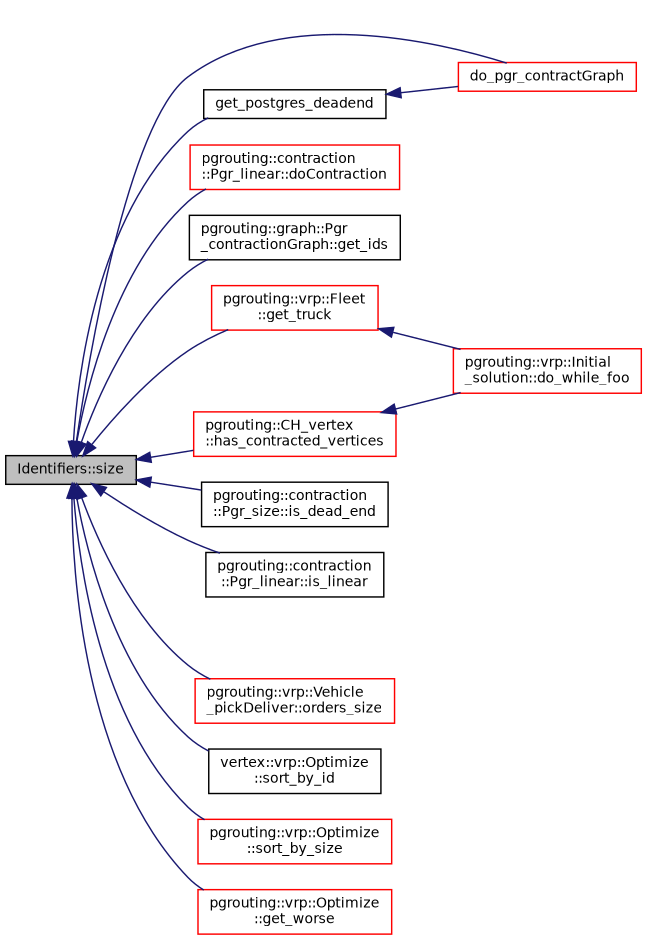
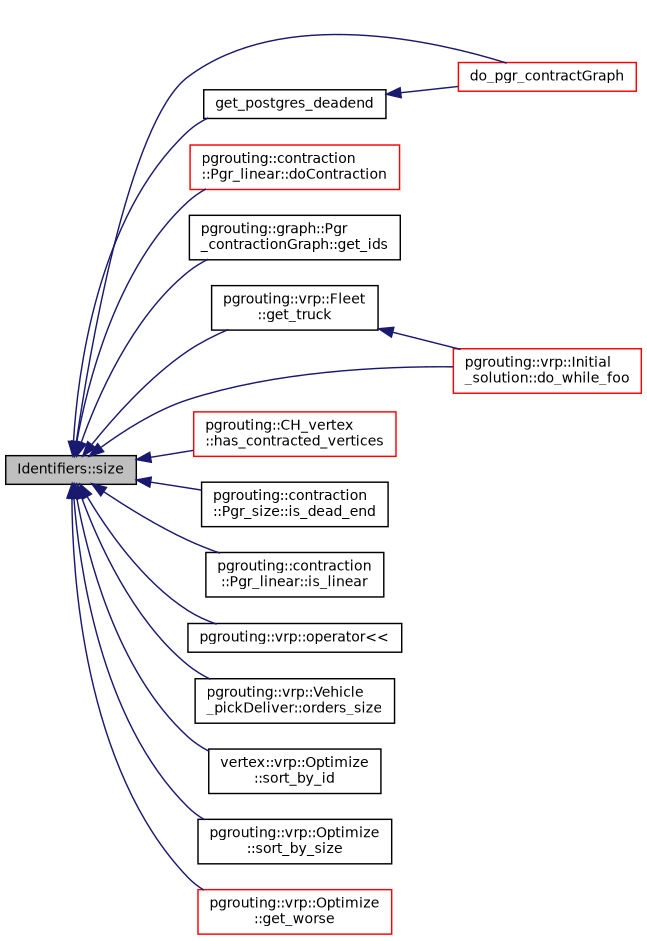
(295, 308) -> (295, 308)
(428, 401) -> (270, 380)
none -> (295, 638)
(295, 701) -> (295, 701)
(295, 842) -> (295, 842)
